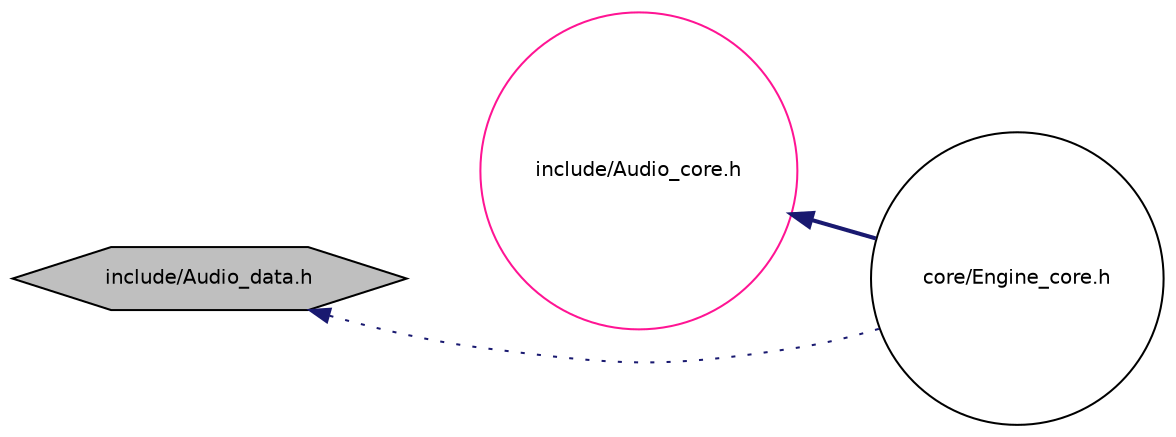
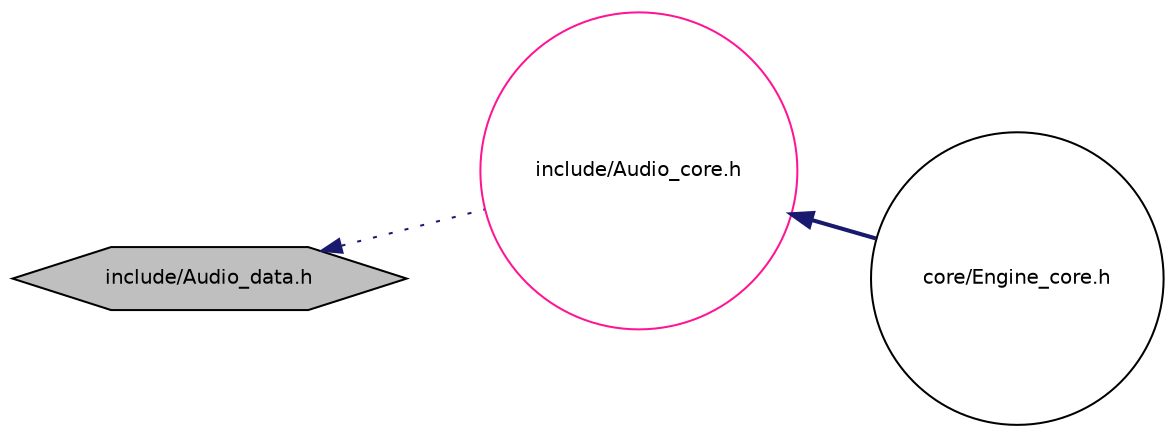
(604, 361) -> (413, 228)
